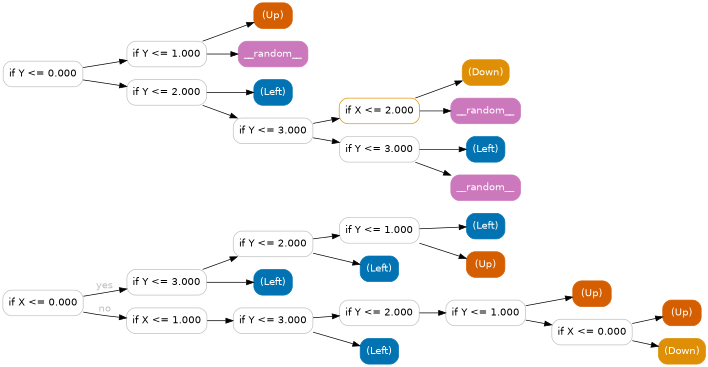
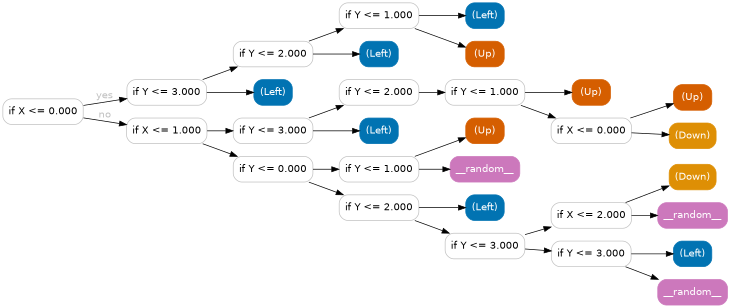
(379, 111) -> (591, 215)
none -> (217, 149)
